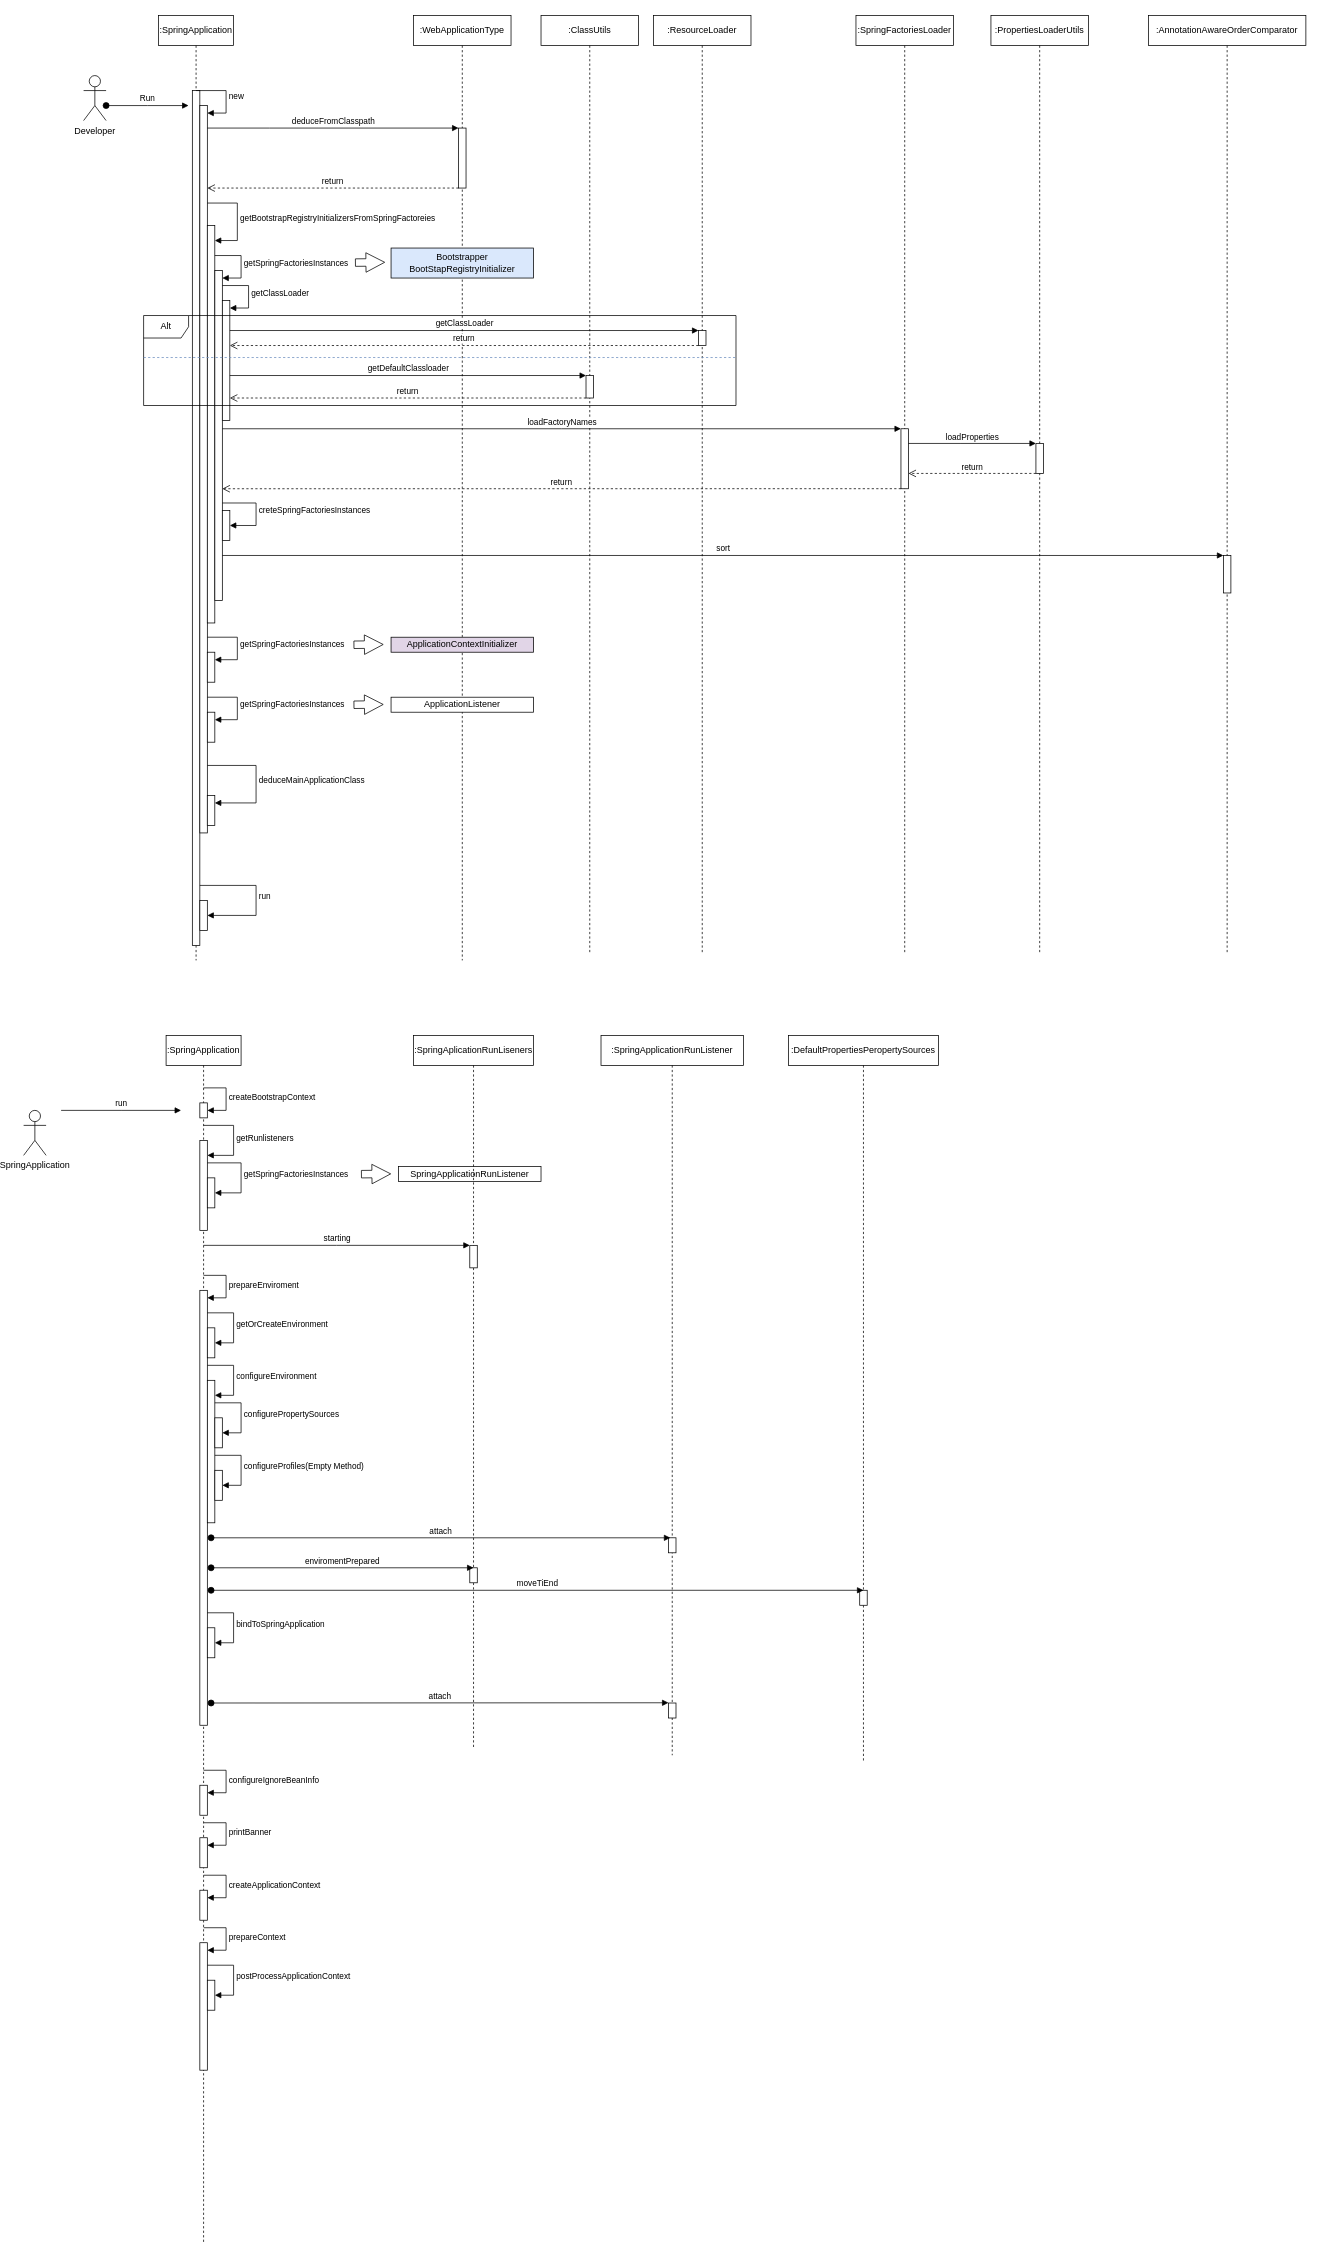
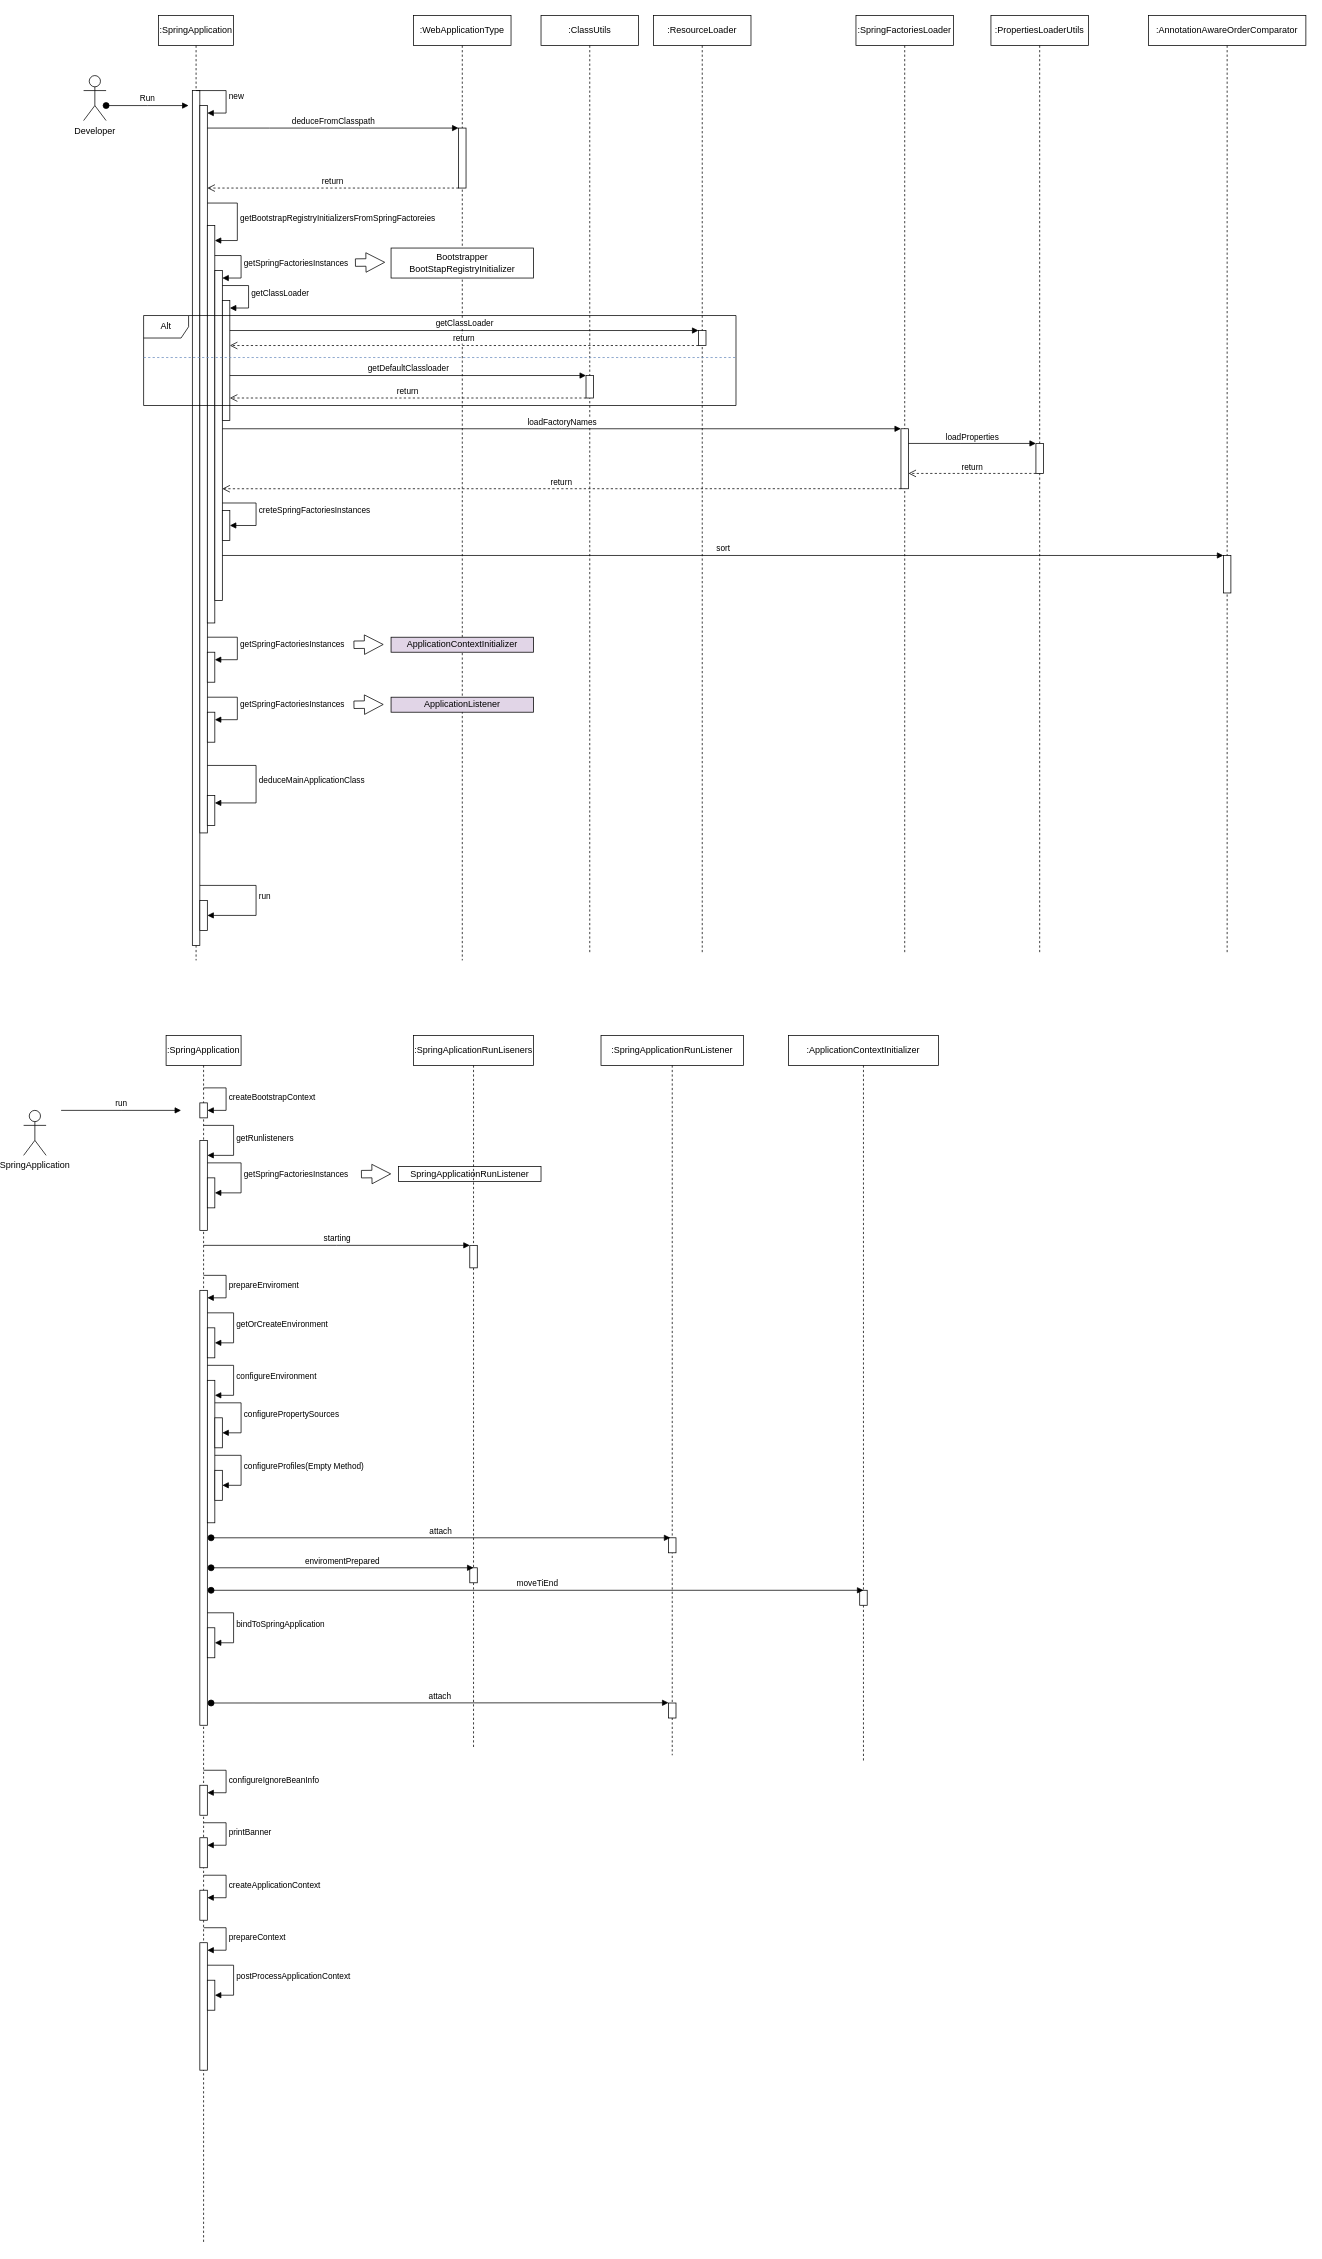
(462, 263) -> (462, 263)
(462, 705) -> (462, 705)
(864, 1050) -> (864, 1050)
